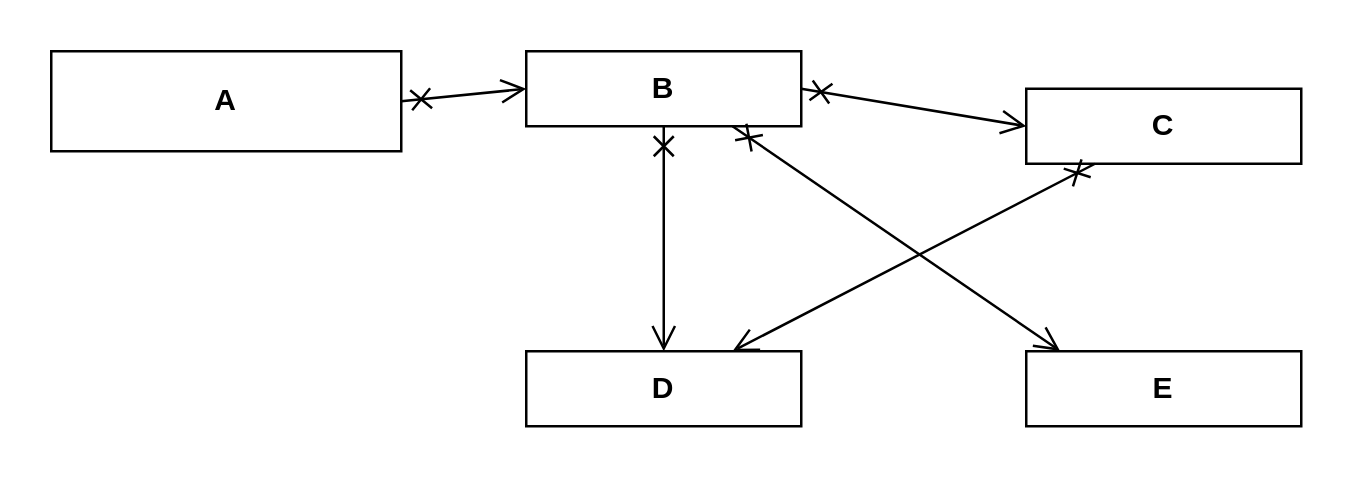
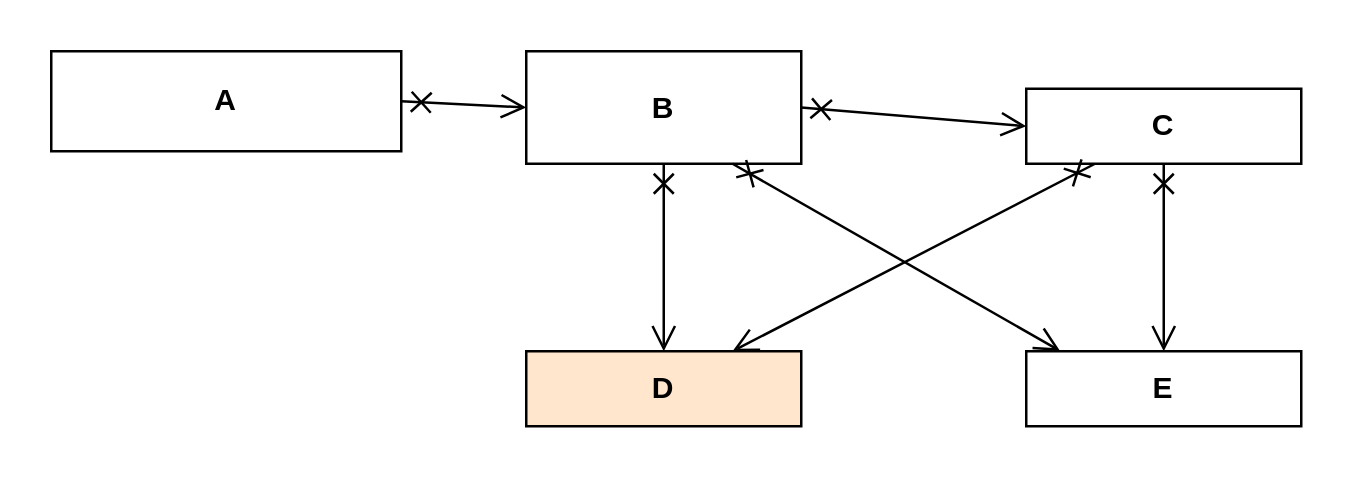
(664, 89) -> (664, 108)
none -> (1164, 254)
(664, 389) -> (664, 389)
